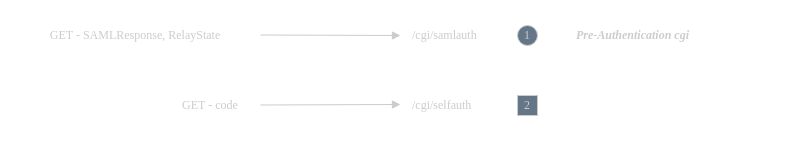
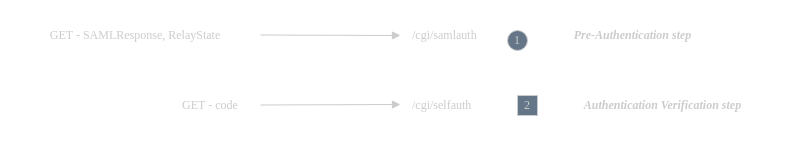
(528, 36) -> (518, 41)
(633, 36) -> (633, 36)
none -> (663, 106)
